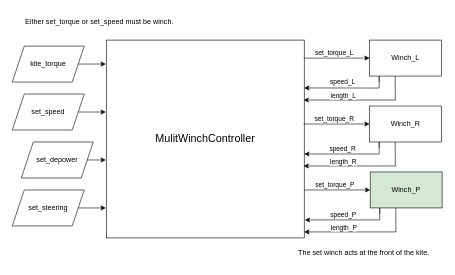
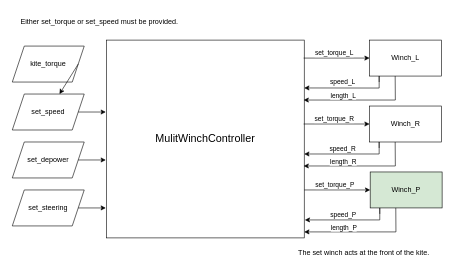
(100, 21) -> (100, 21)
(100, 64) -> (70, 78)
(57, 160) -> (48, 160)
